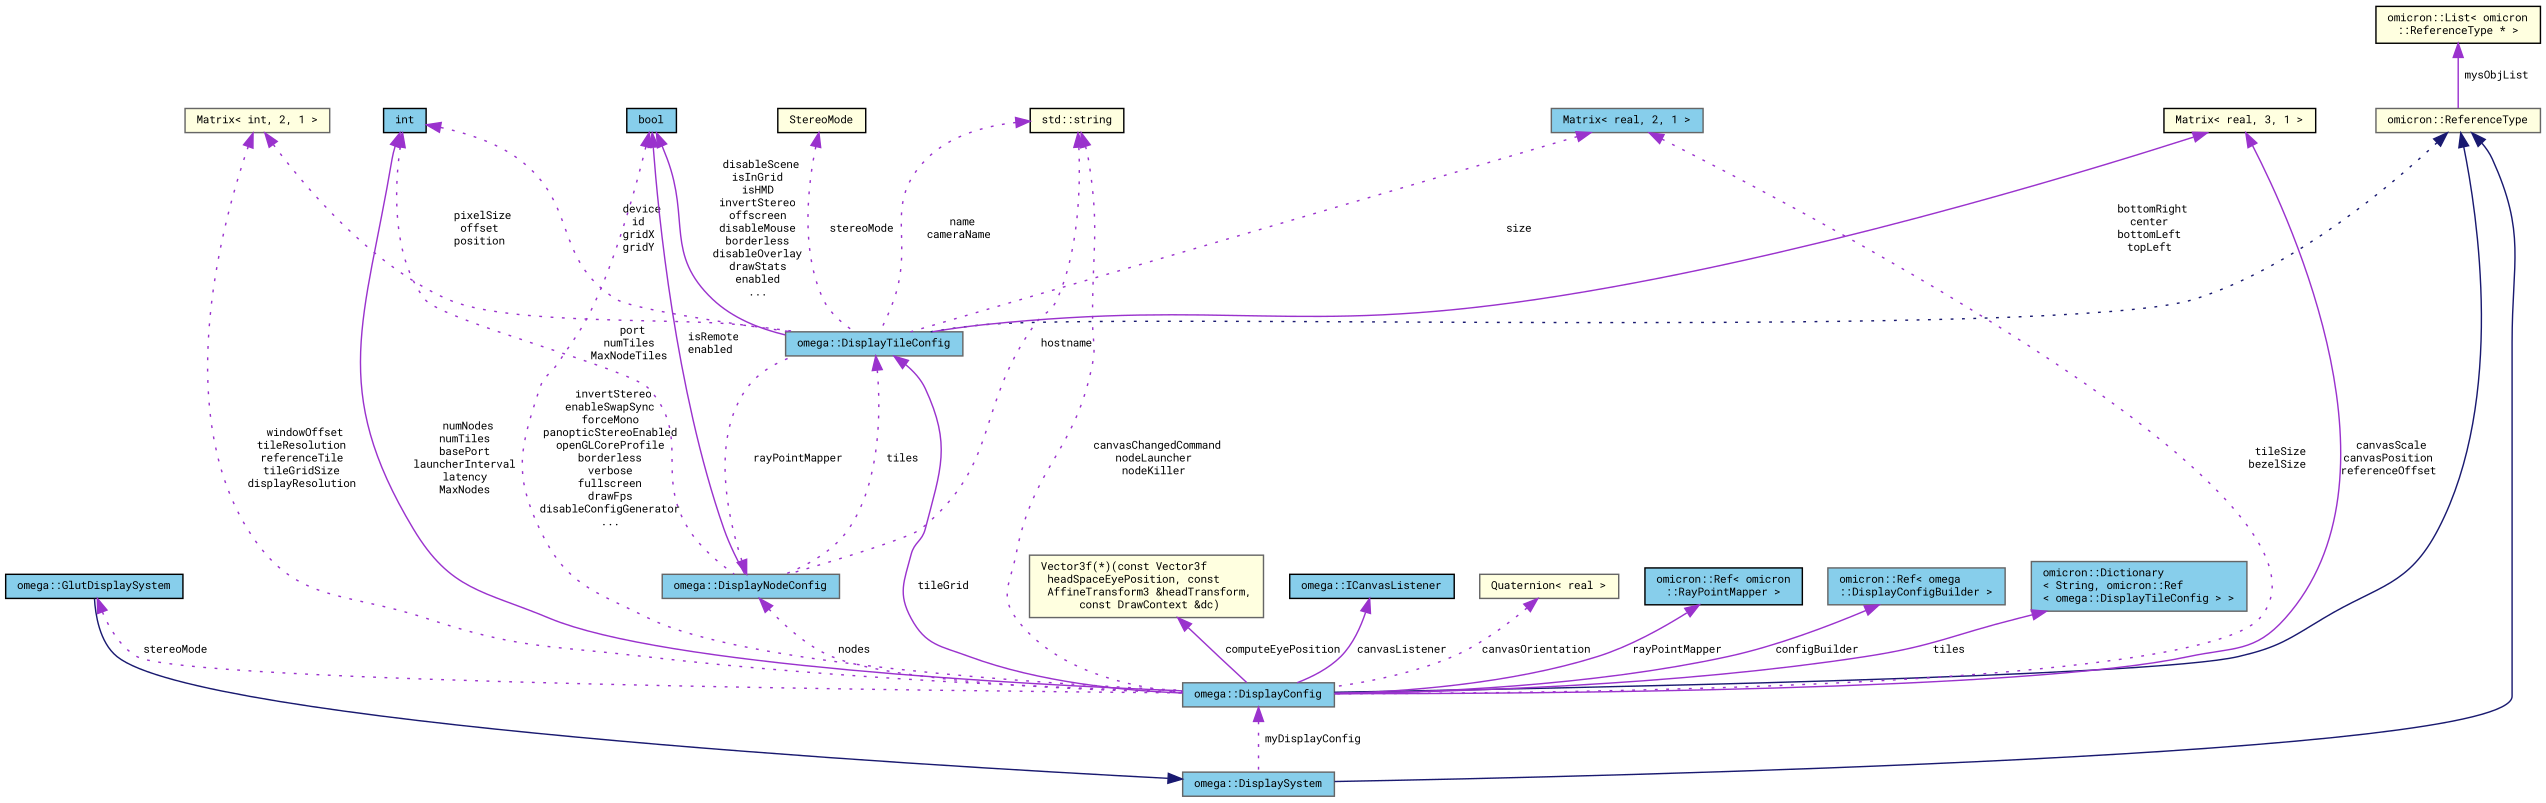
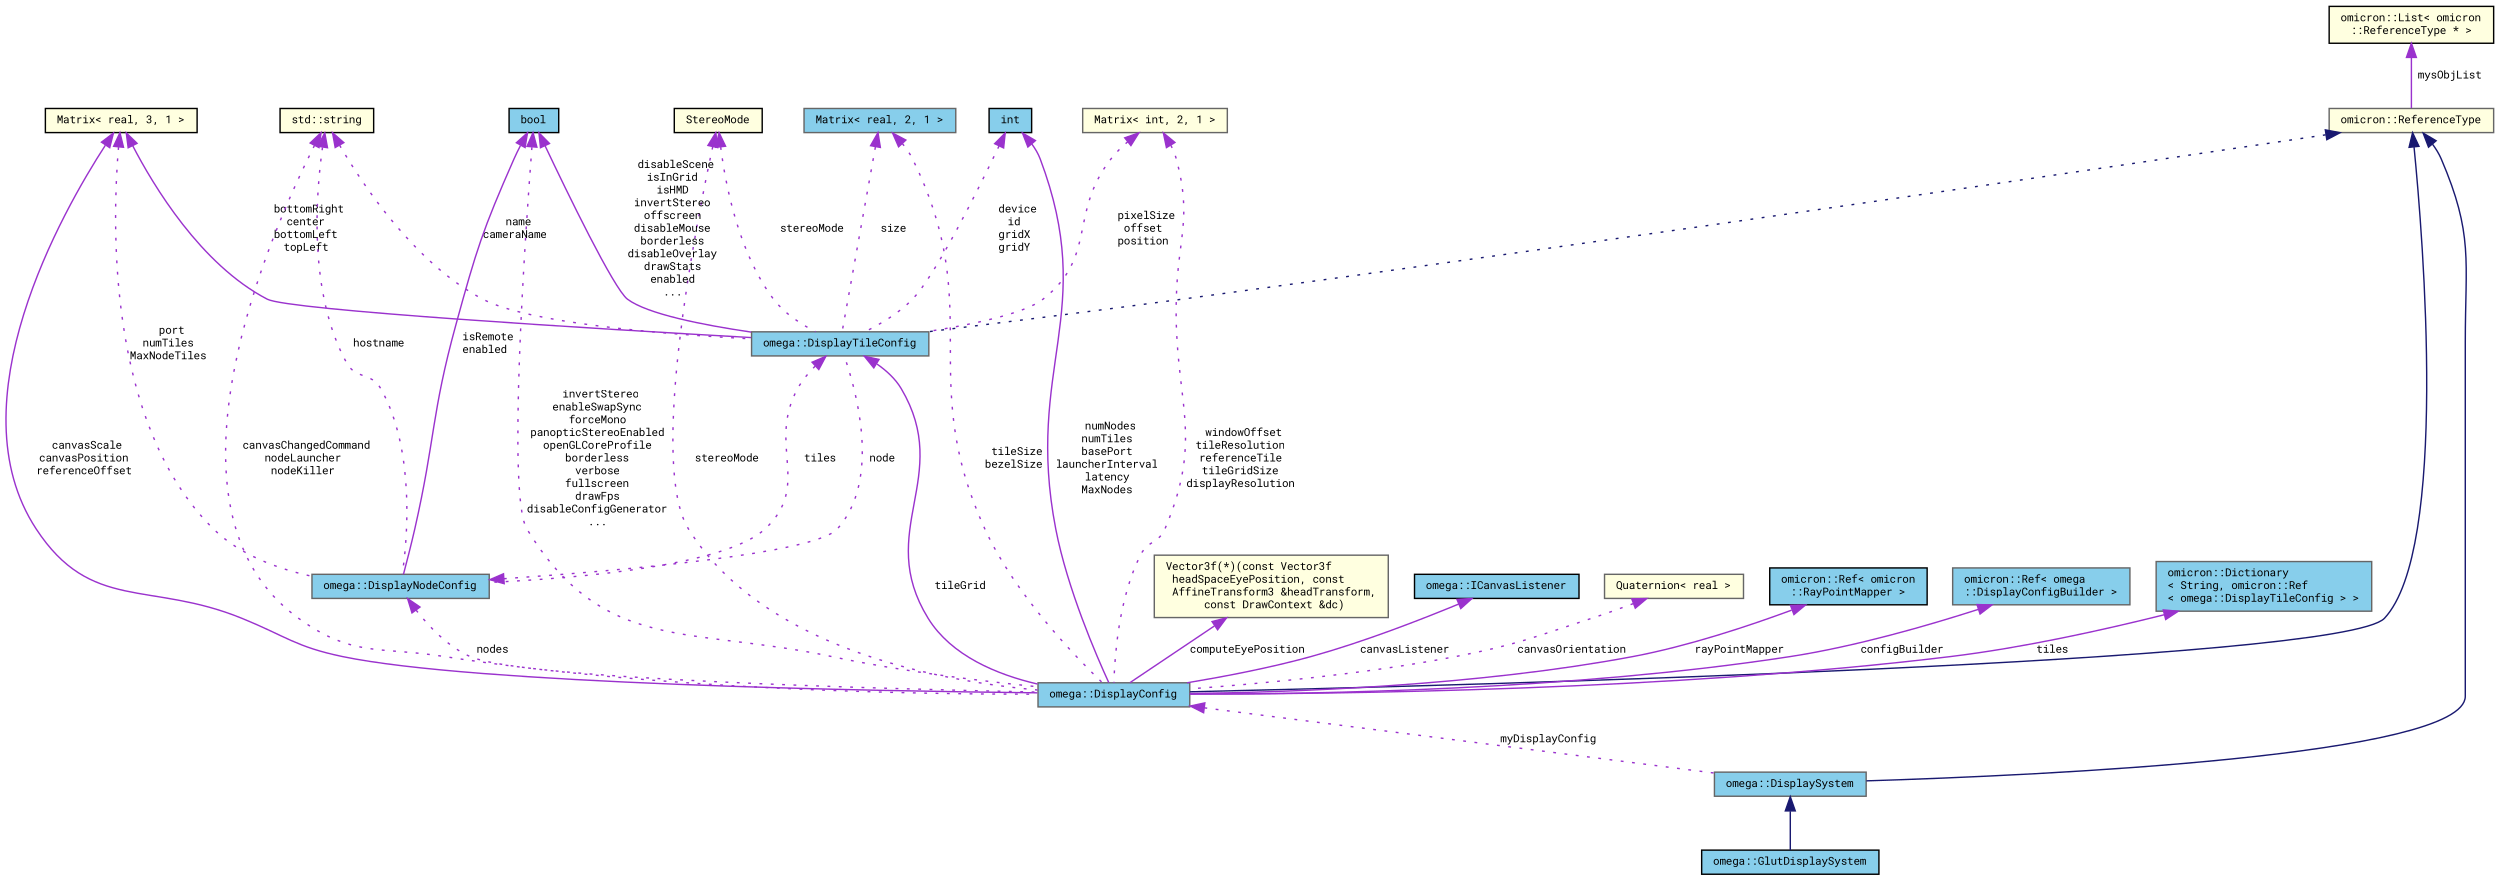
(548, 348) -> (142, 402)
(795, 459) -> (879, 459)
(630, 685) -> (692, 533)
